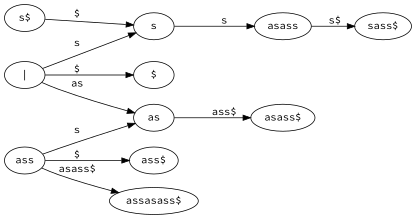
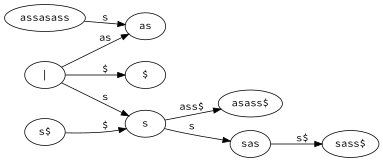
(283, 26) -> (250, 144)
(209, 118) -> (189, 115)
(25, 160) -> (45, 18)
(154, 160) -> none
(154, 201) -> none
